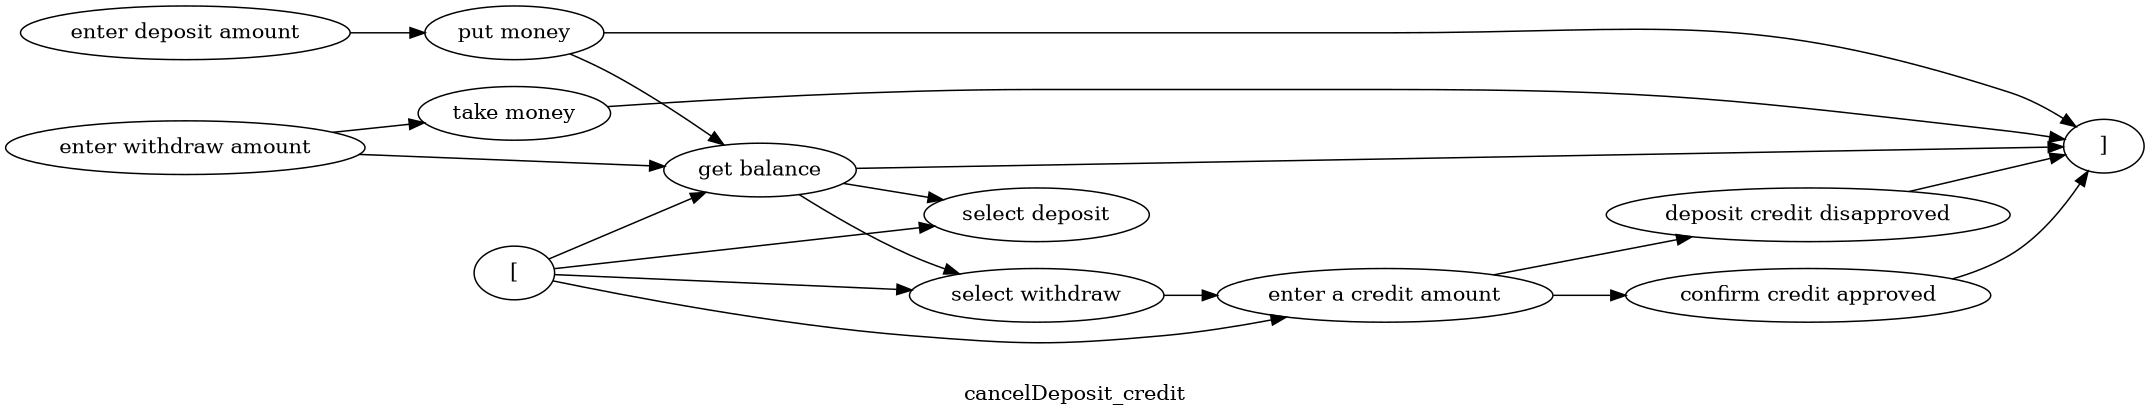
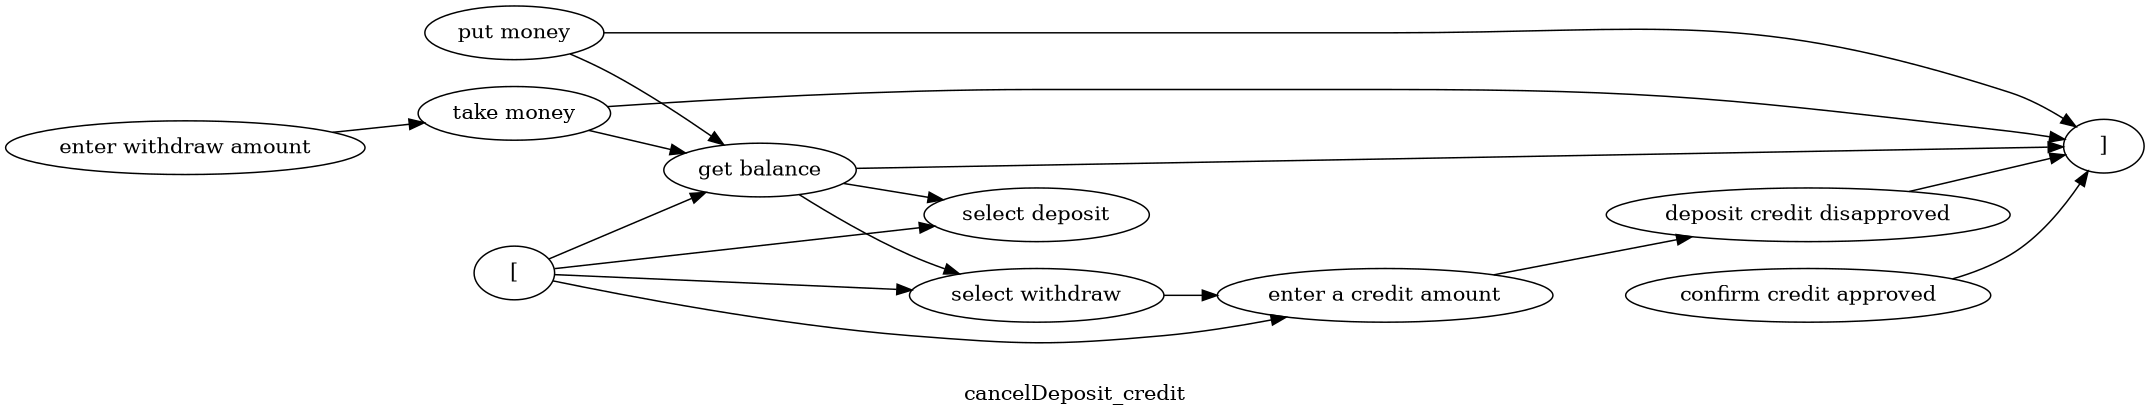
(185, 33) -> none
(504, 160) -> (630, 140)
(1582, 295) -> none
